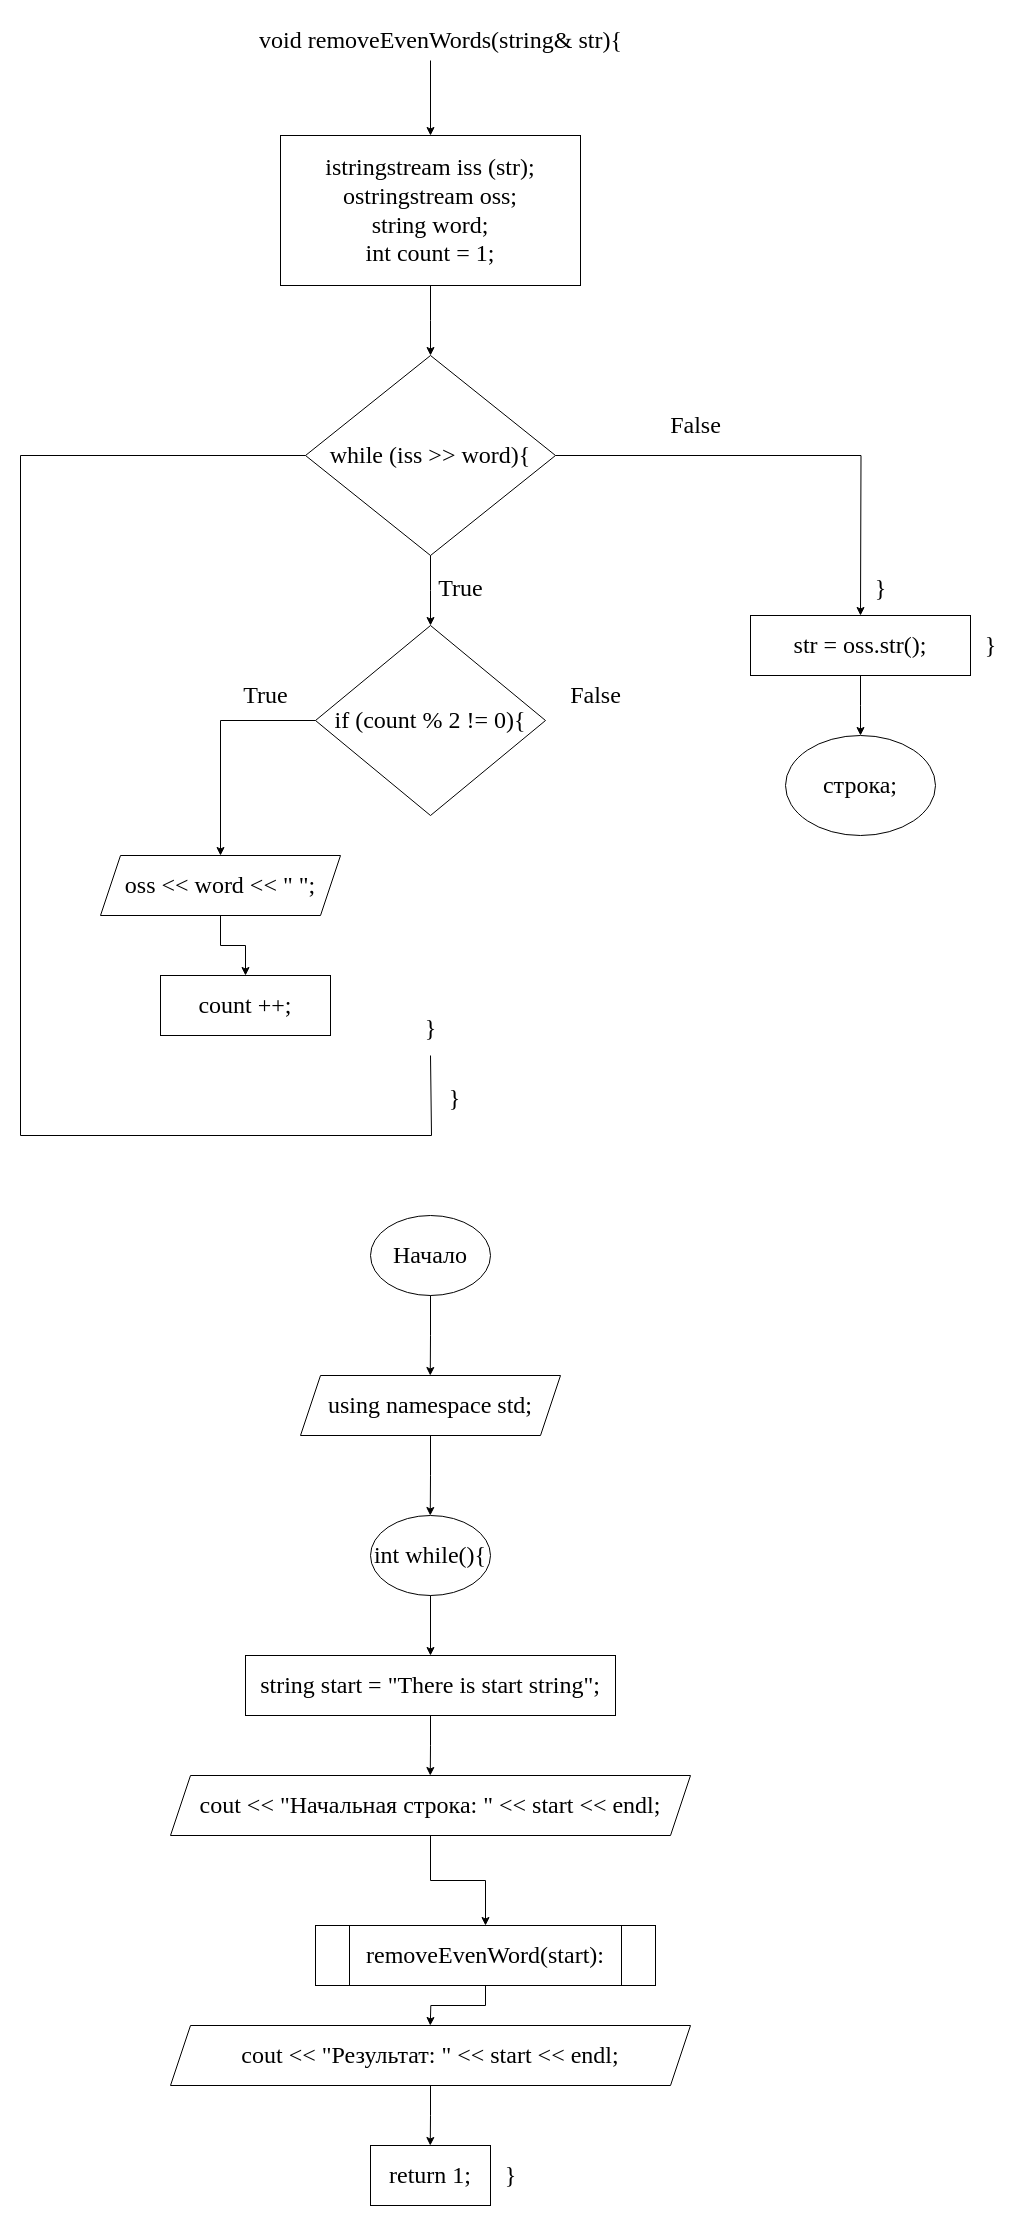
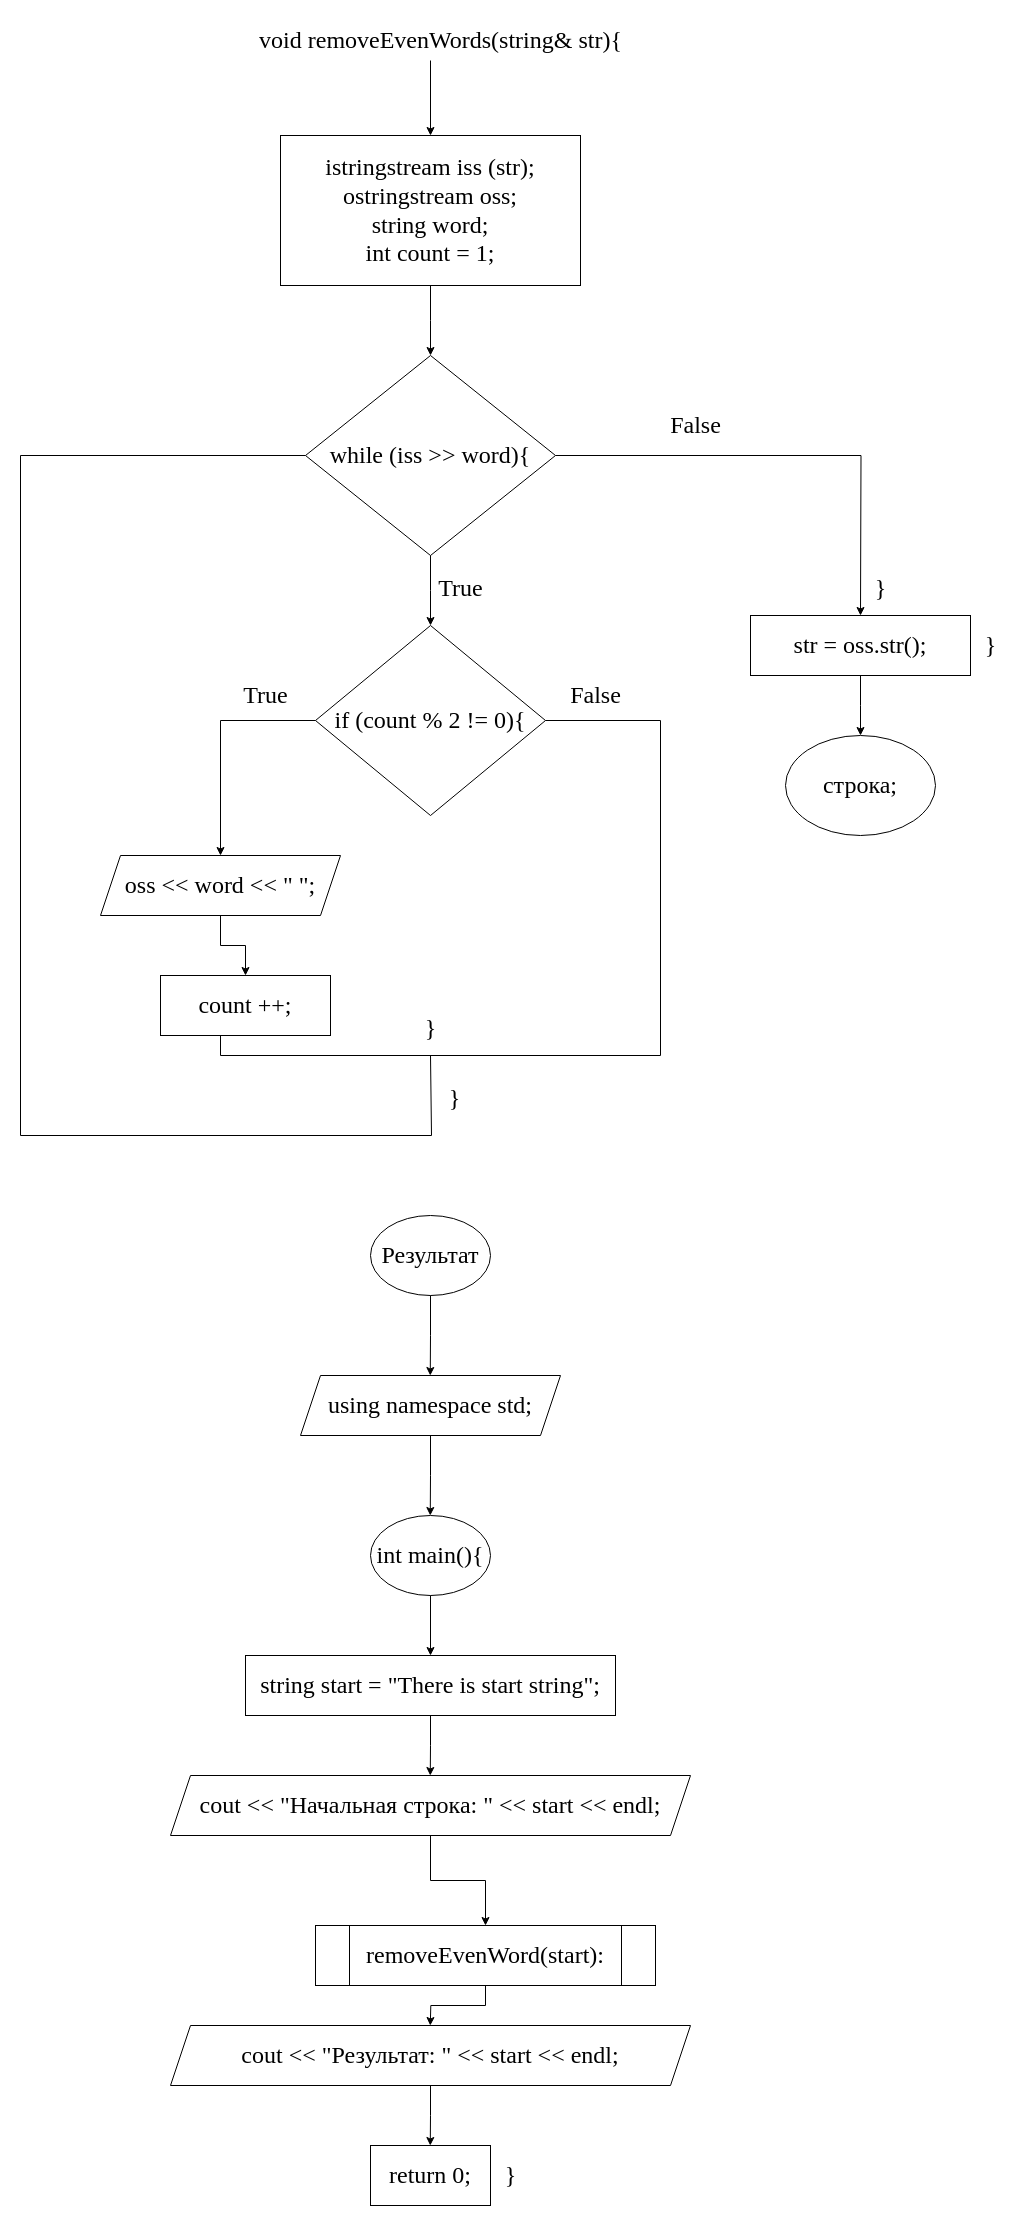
none -> (655, 1056)
(431, 1256) -> (431, 1256)
(431, 1556) -> (431, 1556)
(431, 2176) -> (431, 2176)
